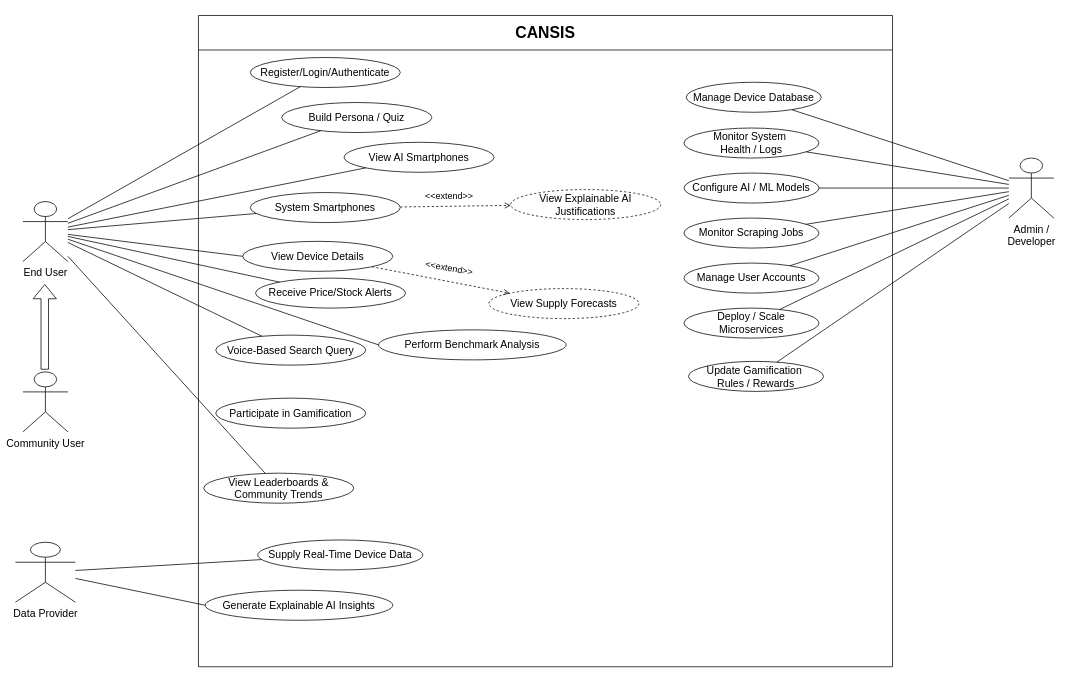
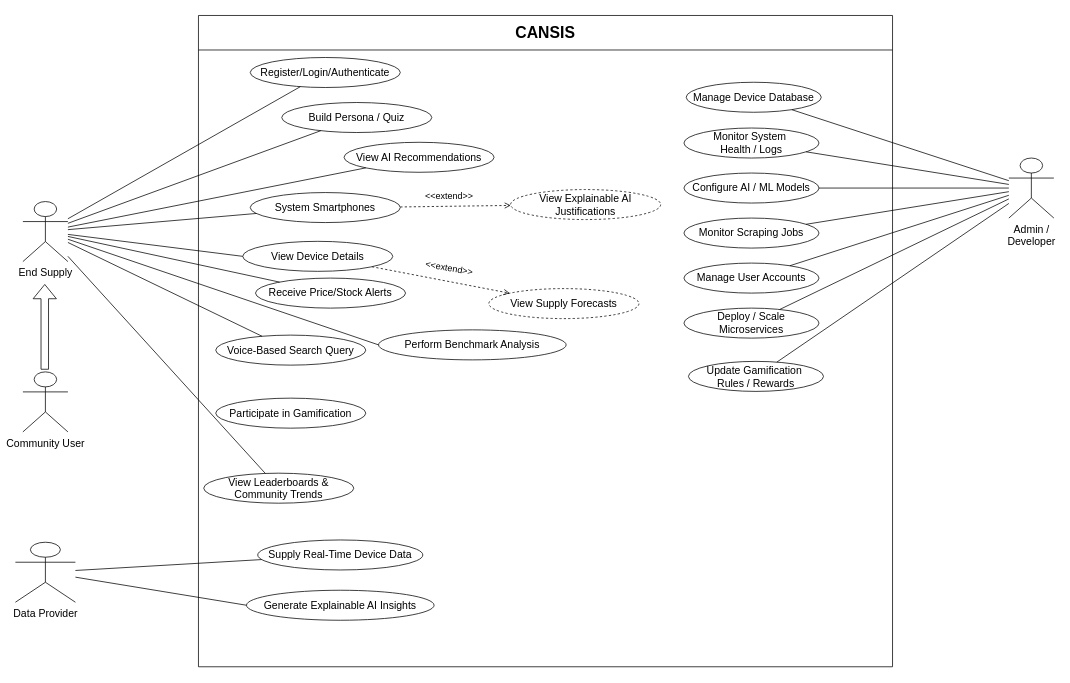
(419, 157) -> (419, 157)
(46, 273) -> (46, 273)
(299, 605) -> (340, 605)
